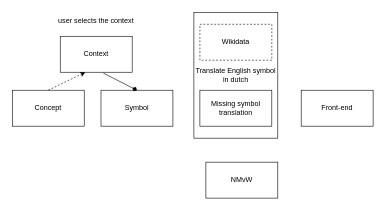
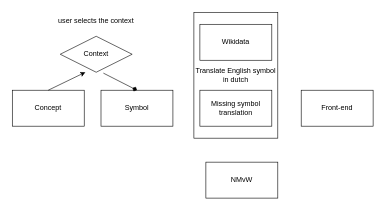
(236, 42) -> (236, 42)
(96, 54) -> (96, 54)
(65, 82) -> (65, 82)
